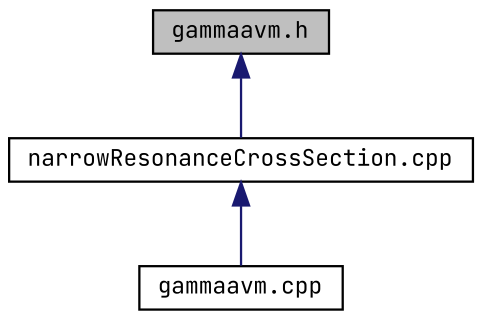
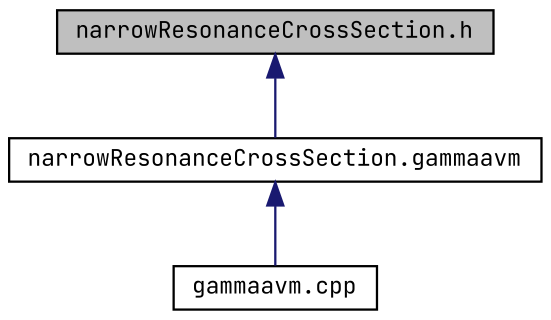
(241, 32) -> (275, 32)
(241, 160) -> (275, 160)
